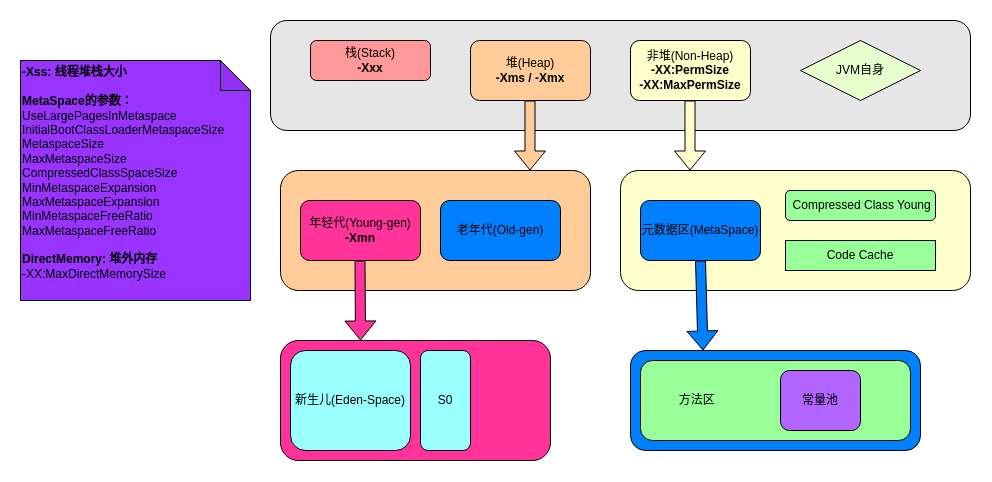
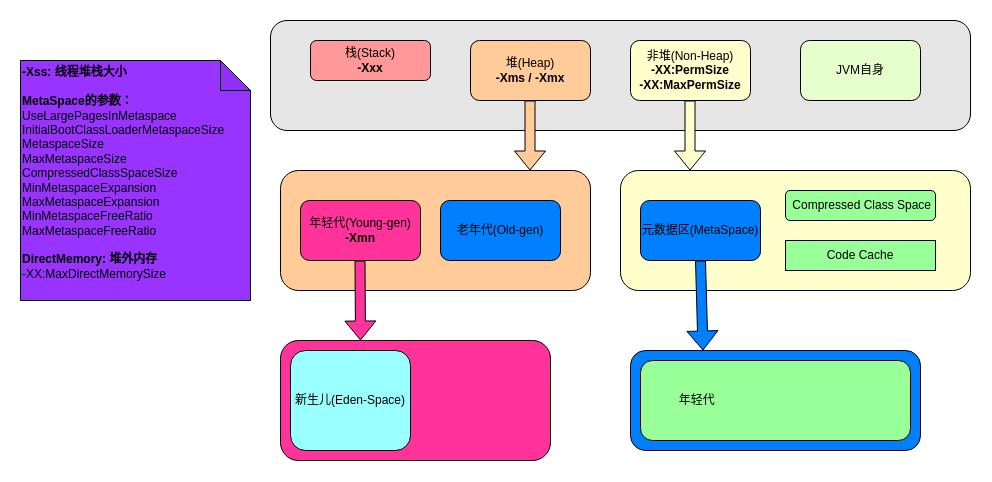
(861, 71) -> (861, 71)
(861, 206) -> (861, 206)
(446, 401) -> none
(661, 401) -> (661, 401)
(821, 401) -> none
